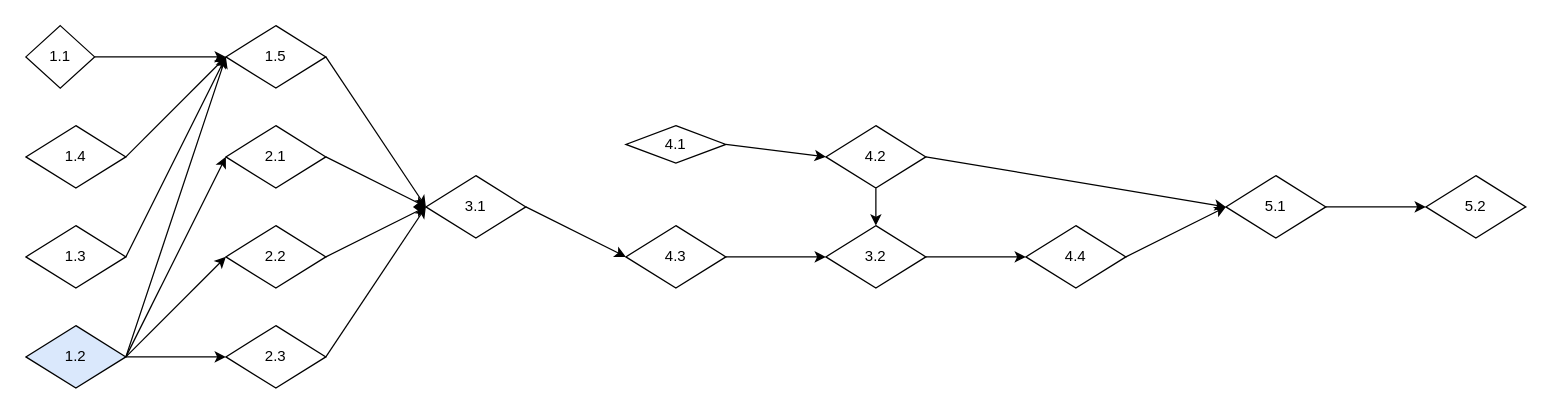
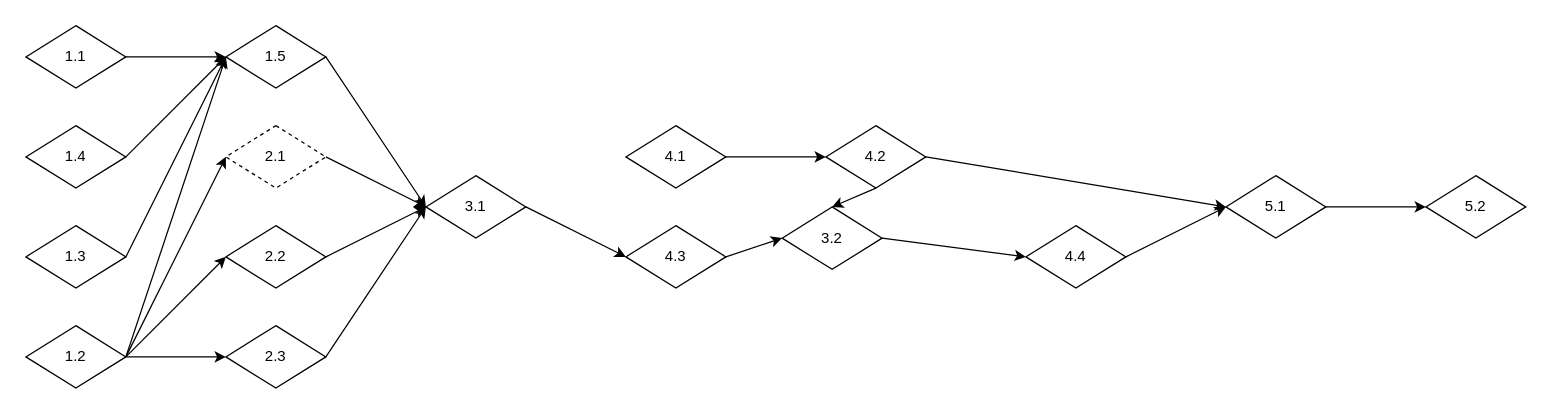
(60, 57) -> (76, 57)
(676, 144) -> (676, 157)
(276, 157) -> (276, 157)
(876, 257) -> (832, 238)
(76, 357) -> (76, 357)
